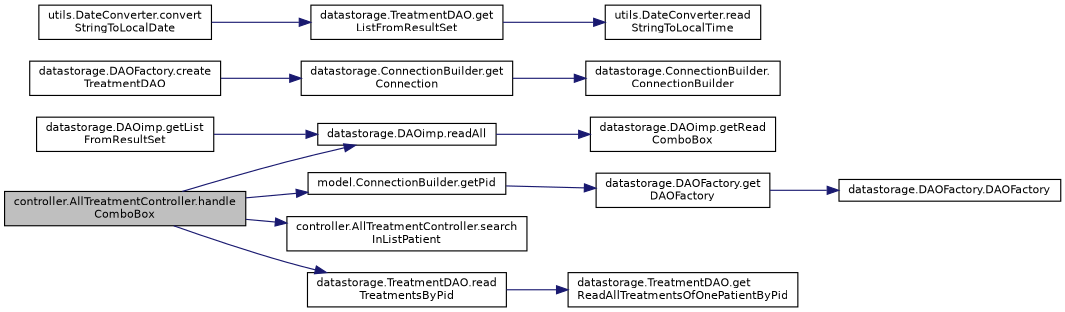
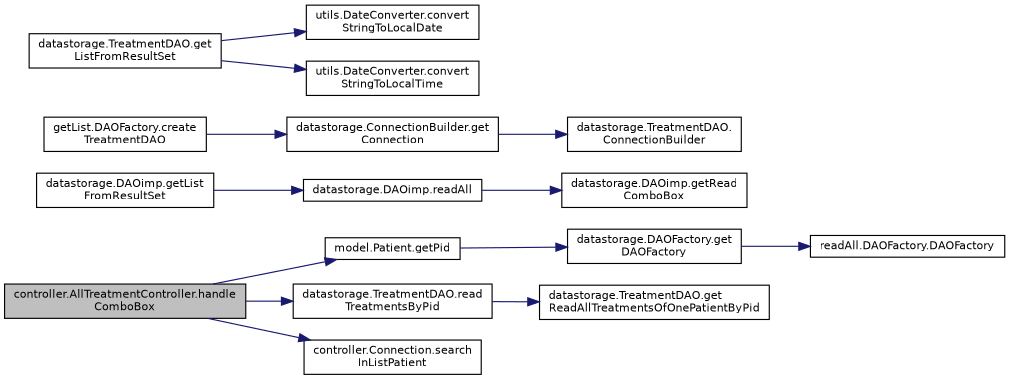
(255, 22) -> (258, 37)
(683, 22) -> (393, 78)
(125, 78) -> (125, 134)
(683, 78) -> (654, 134)
(263, 168) -> none
(407, 183) -> (393, 249)
(950, 190) -> (908, 246)
(407, 234) -> (393, 357)
